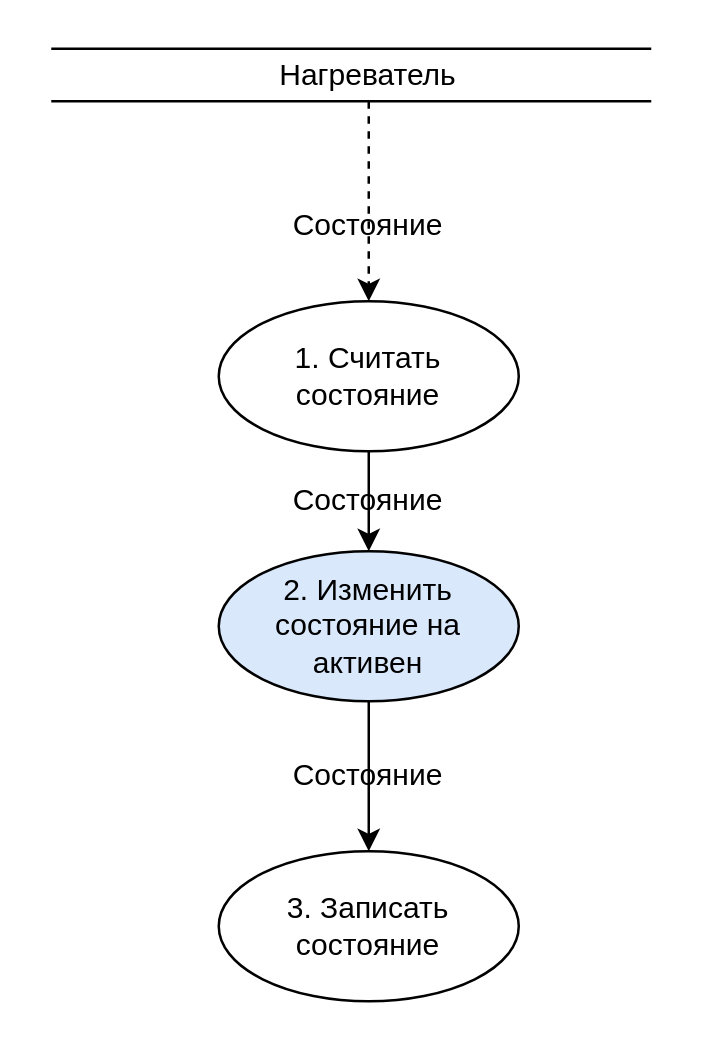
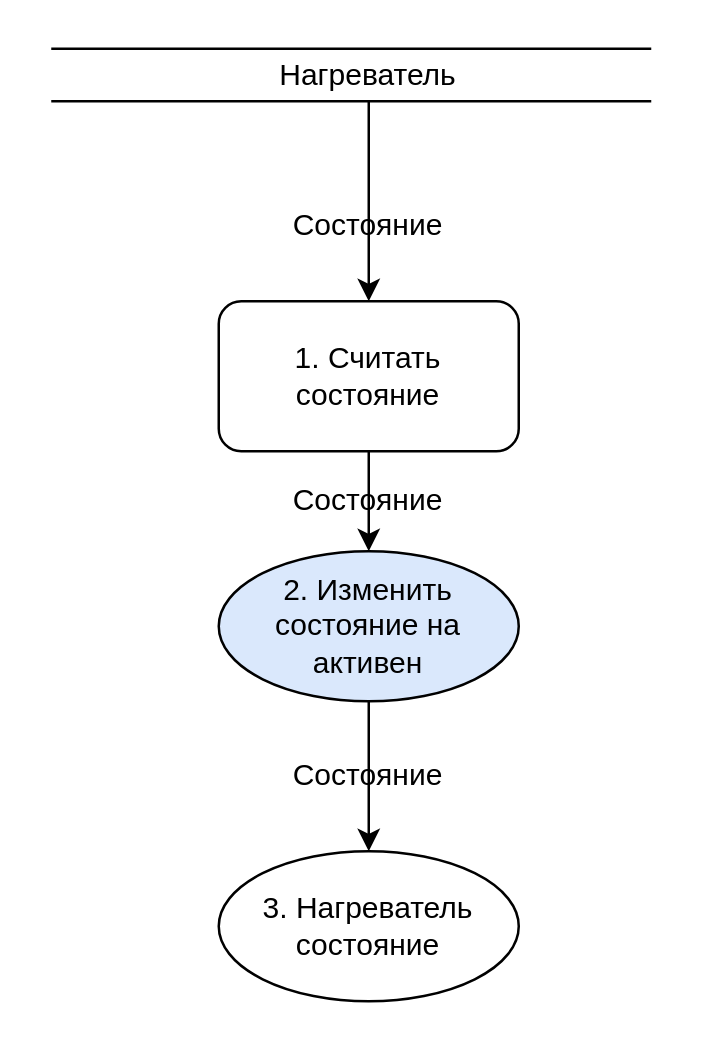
(369, 192) -> (369, 192)
(369, 376) -> (369, 376)
(369, 926) -> (369, 926)
